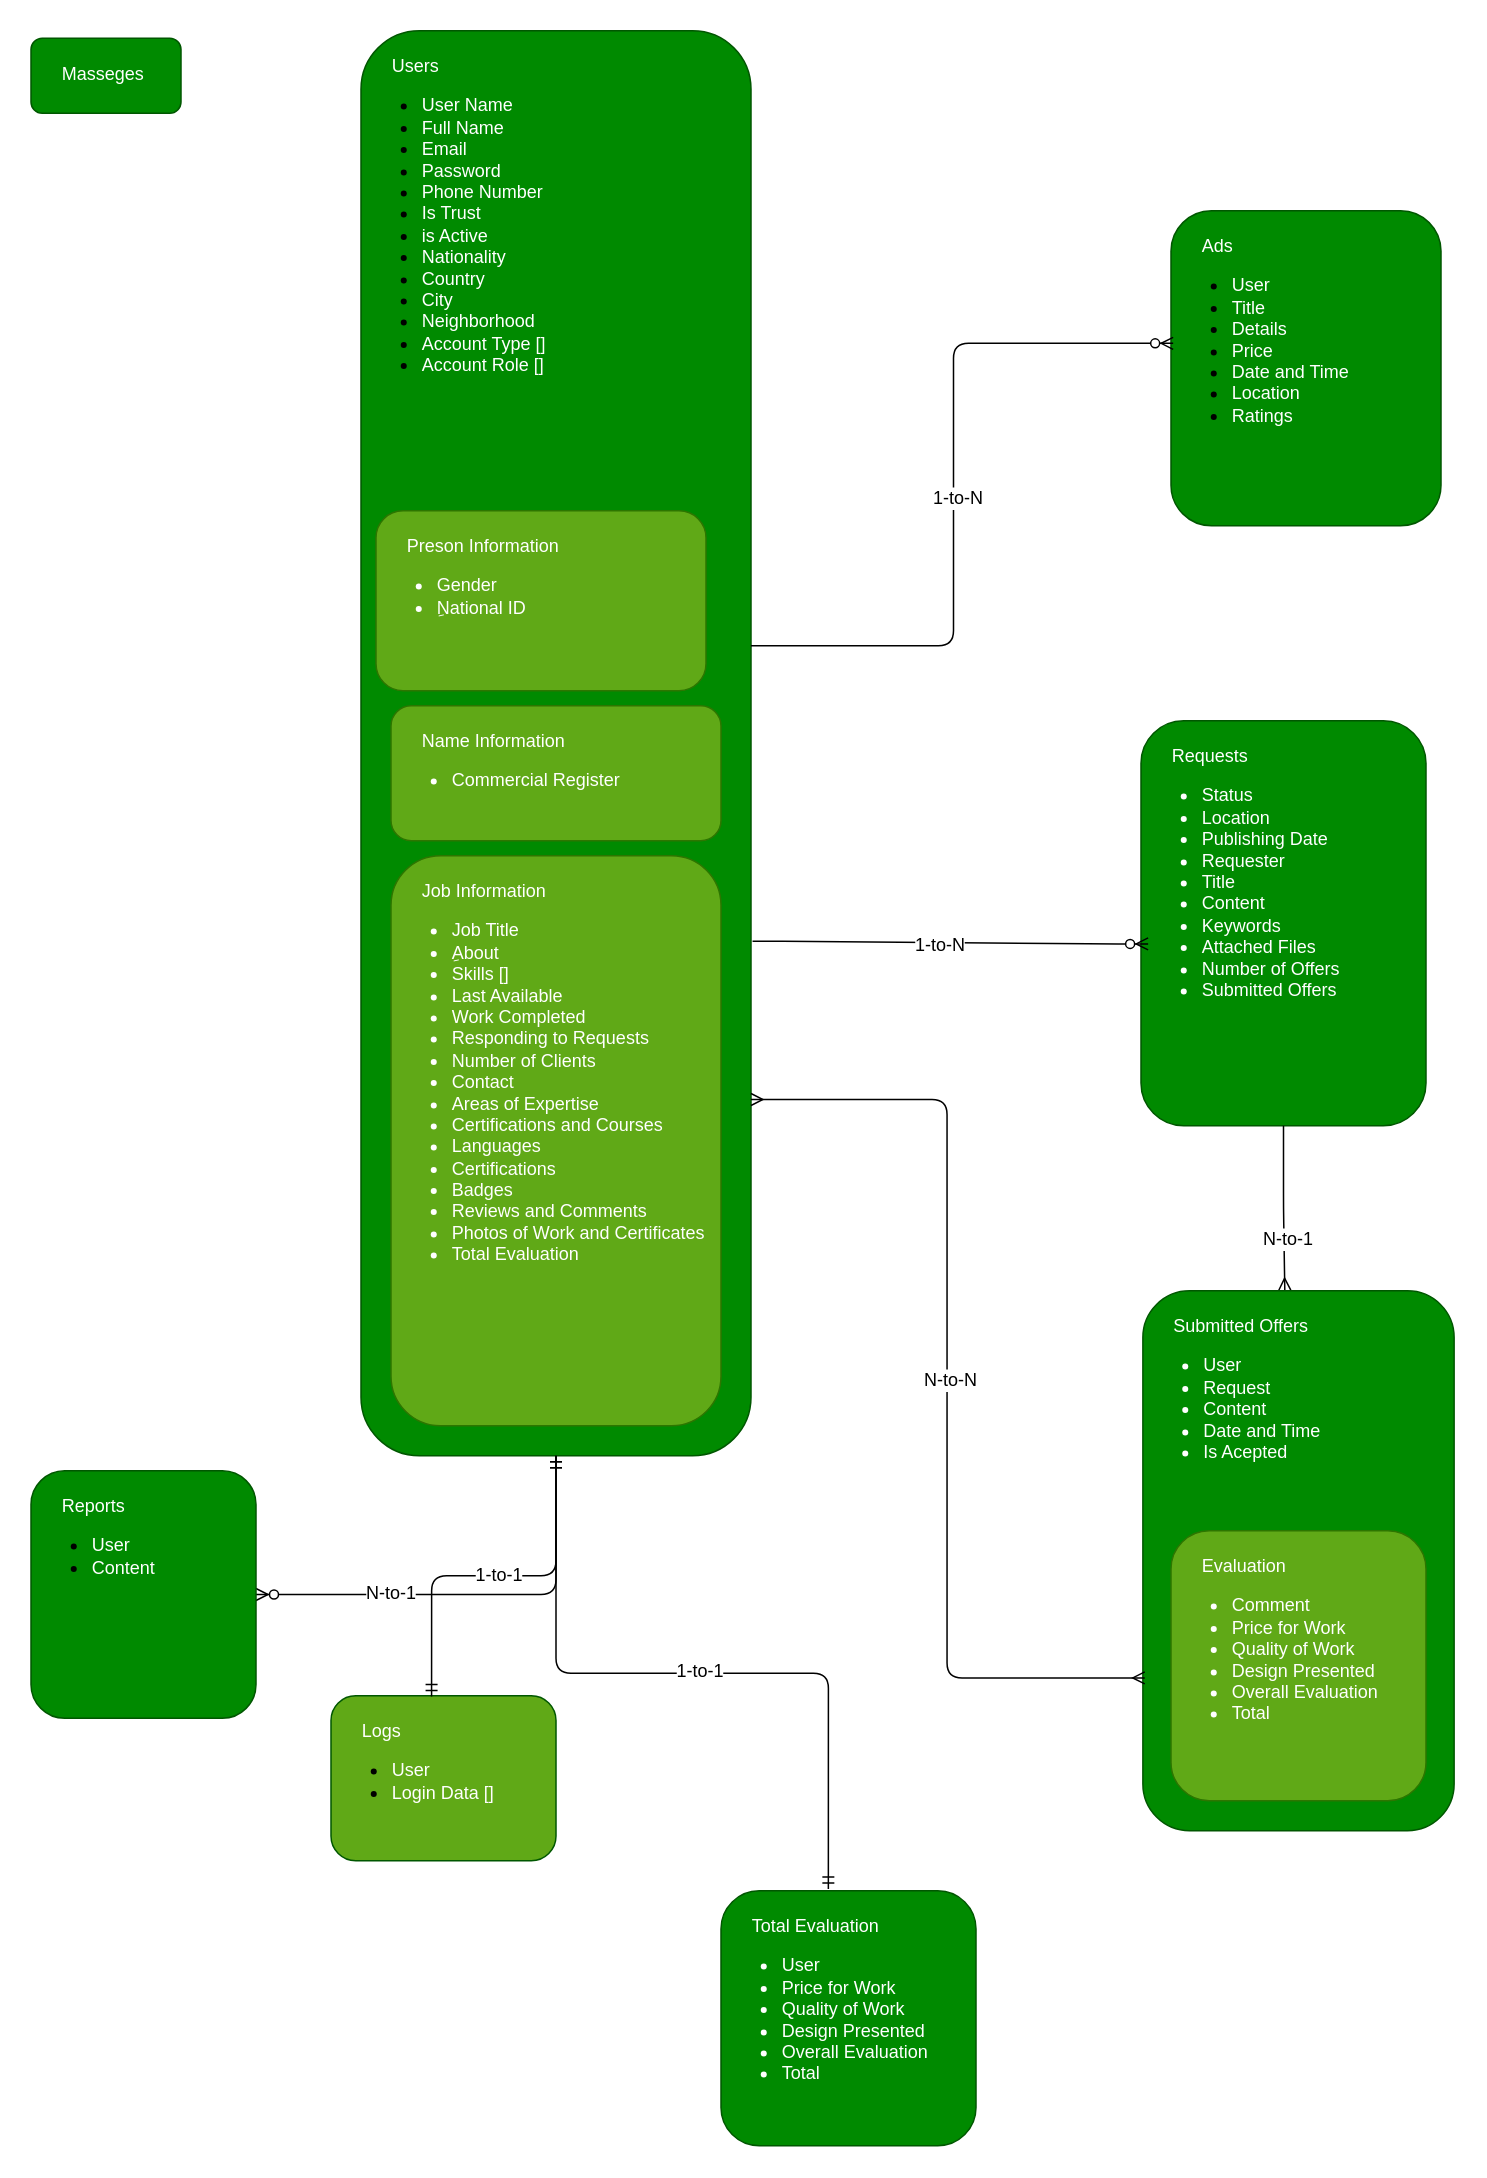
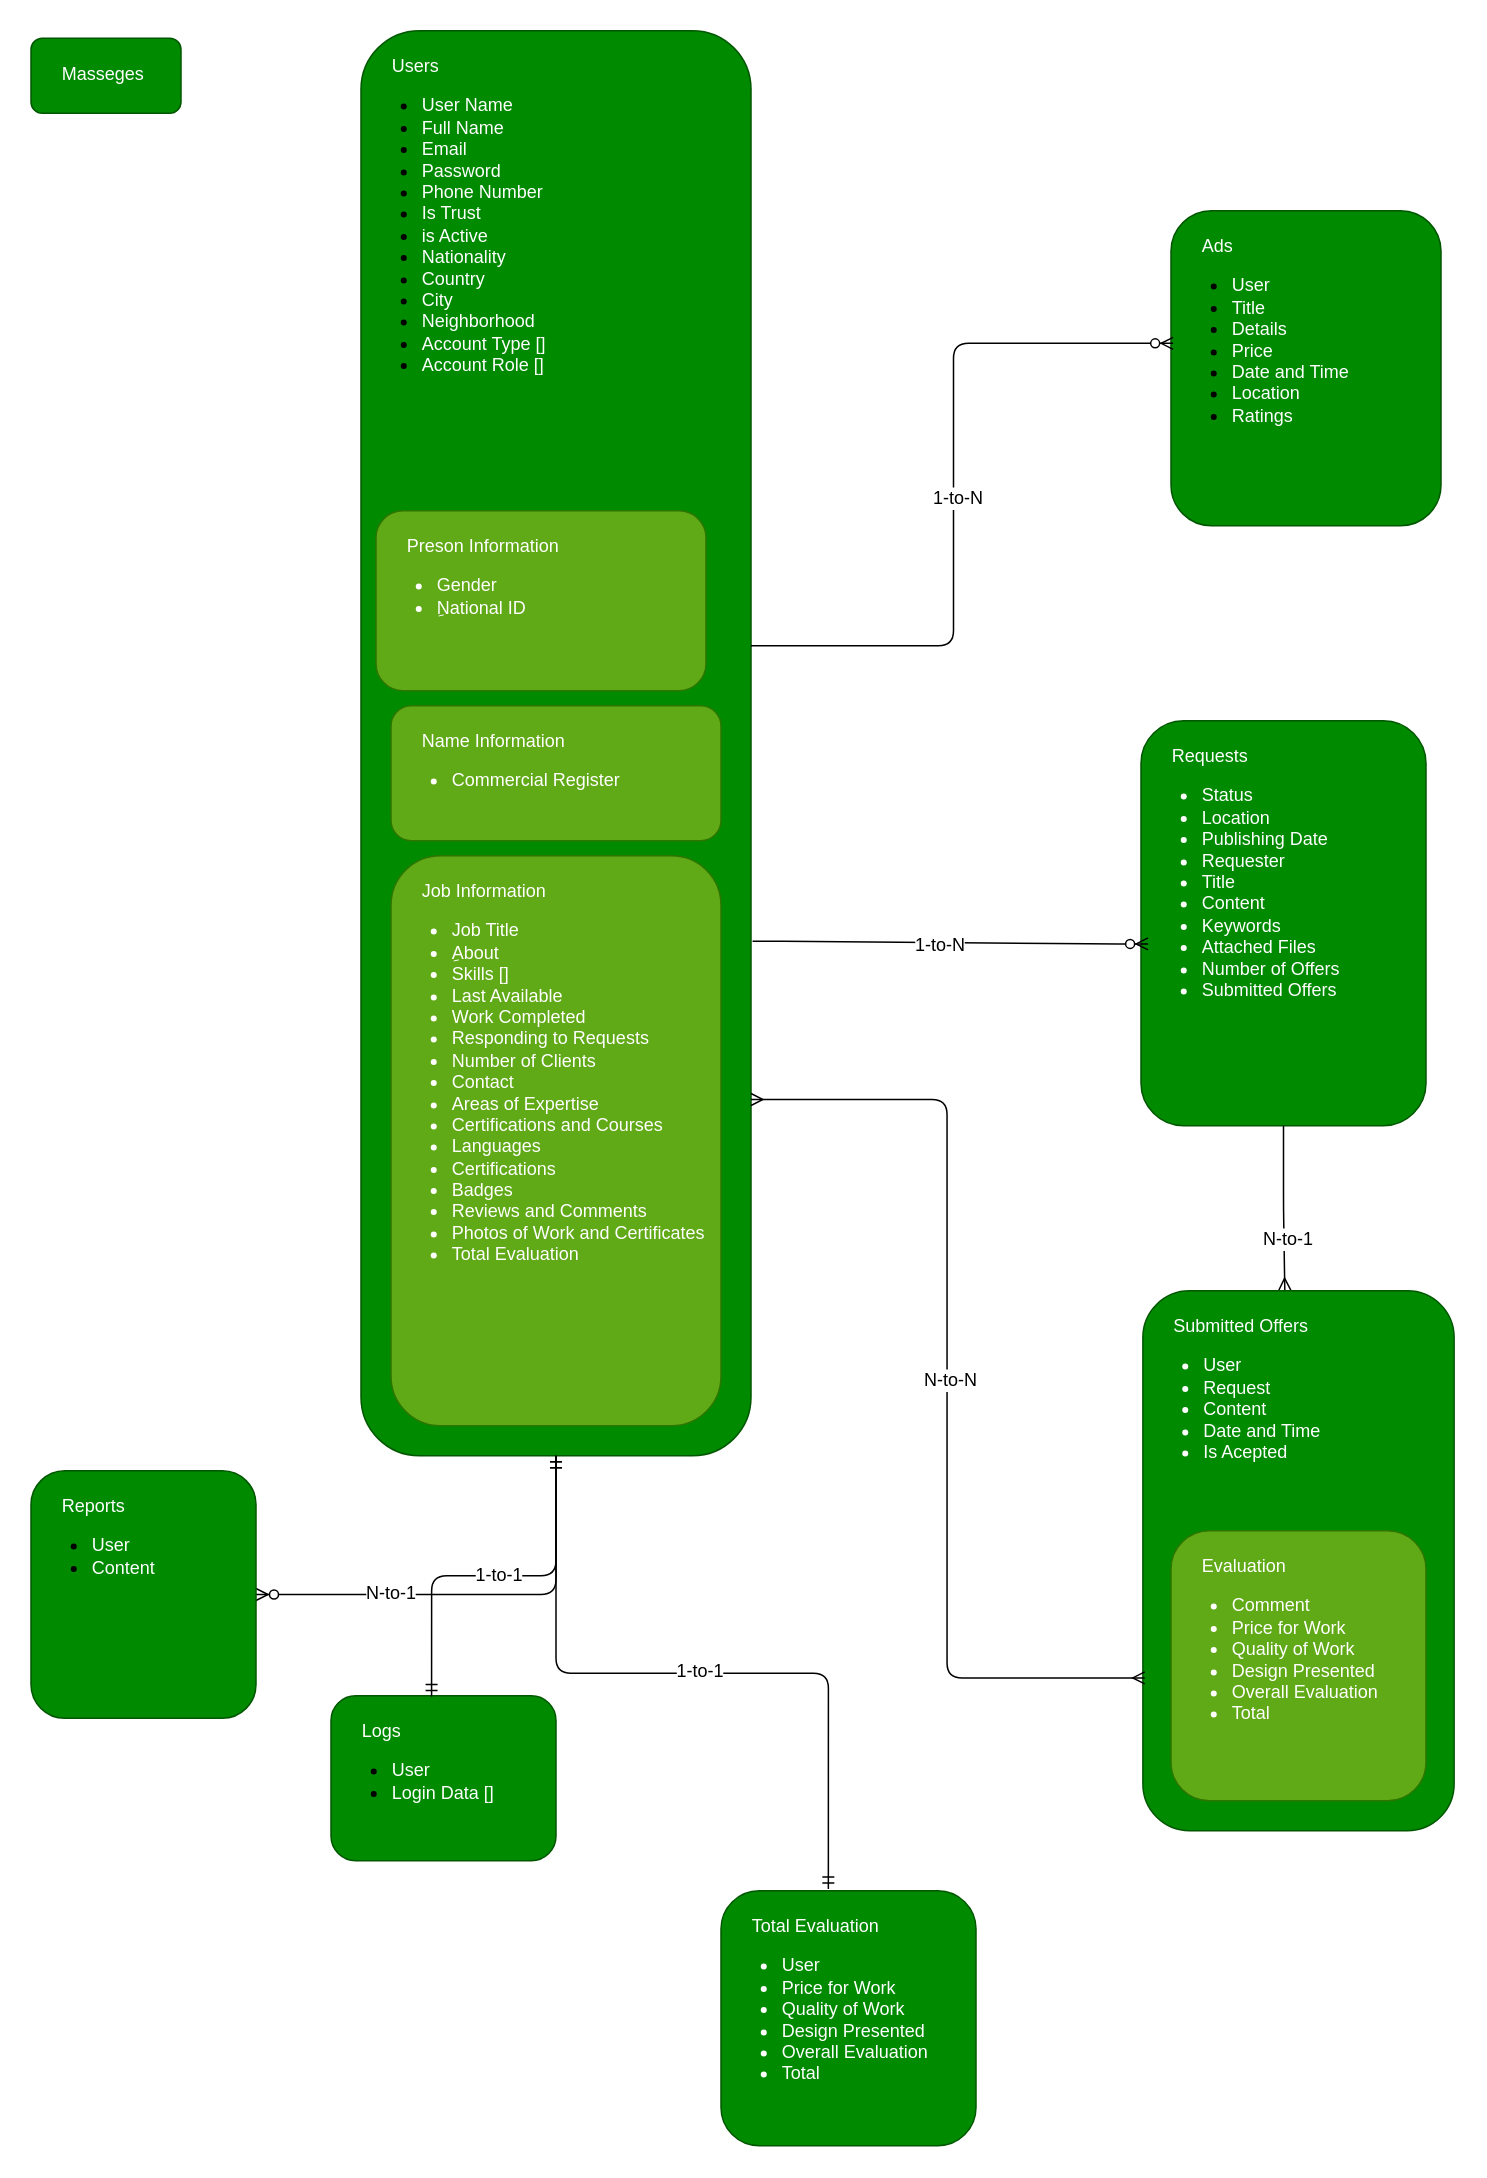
(443, 1778) -> (443, 1778)
